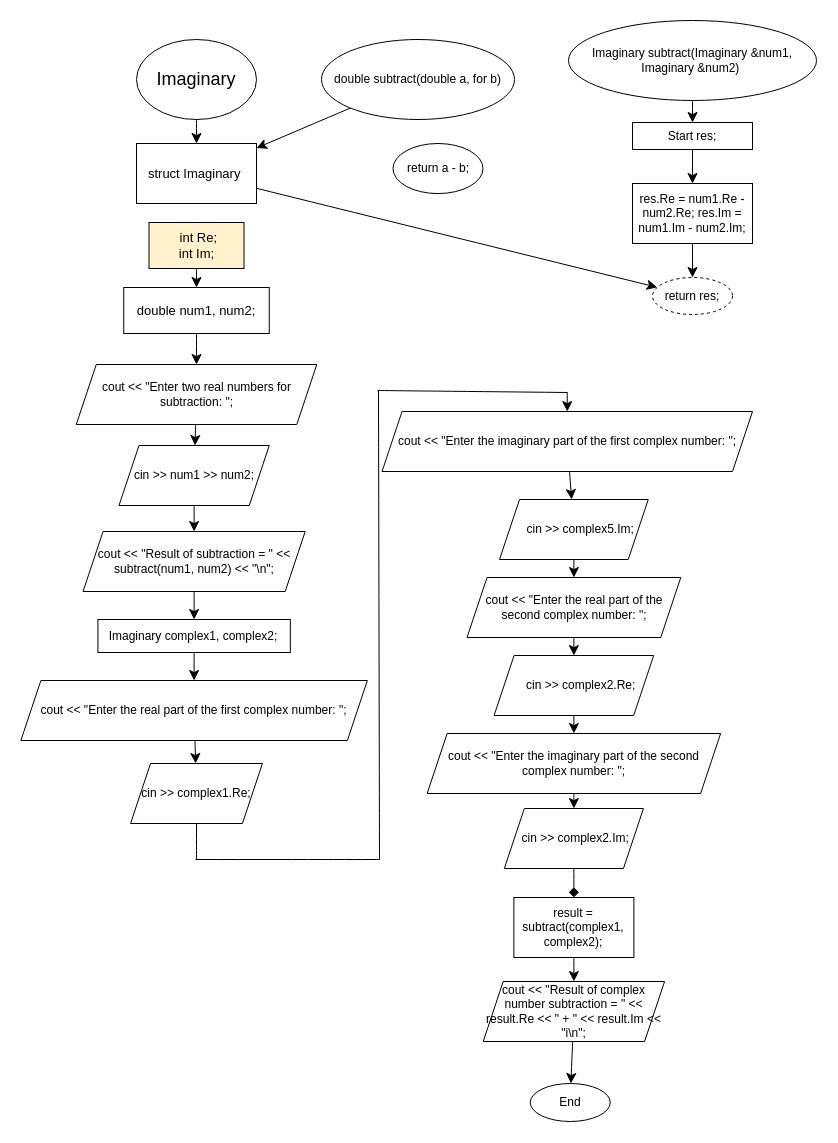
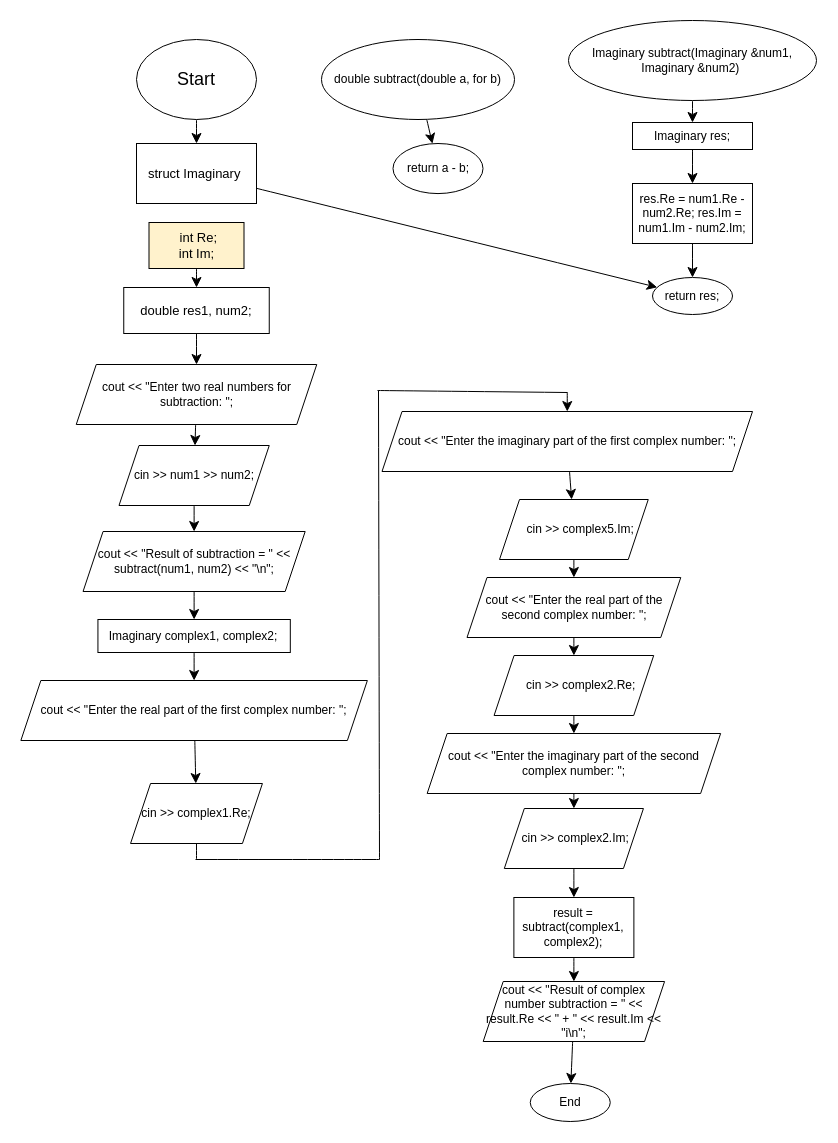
(197, 80) -> (197, 80)
(306, 127) -> (428, 126)
(693, 137) -> (693, 137)
(693, 296) -> (693, 296)
(197, 311) -> (197, 311)
(196, 794) -> (196, 814)
(574, 887) -> (574, 888)
